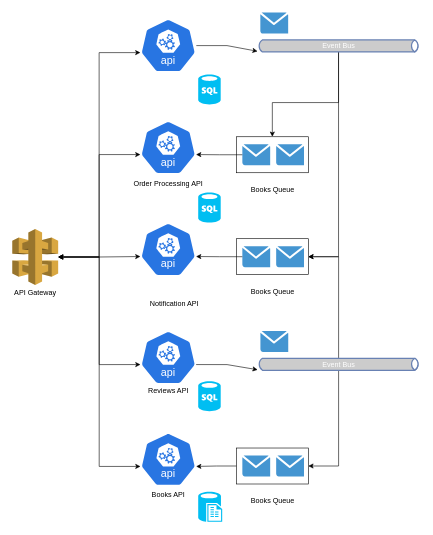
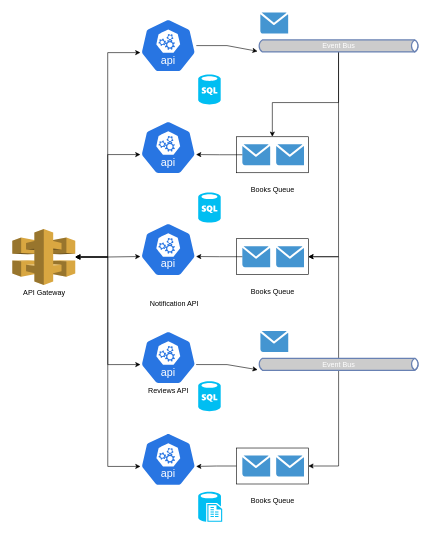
(168, 183) -> none
(35, 257) -> (44, 257)
(168, 495) -> none
